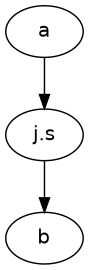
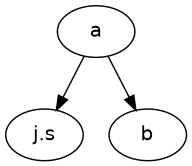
(44, 179) -> (119, 77)
